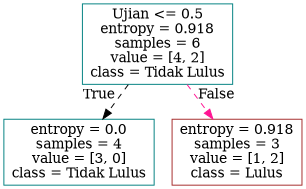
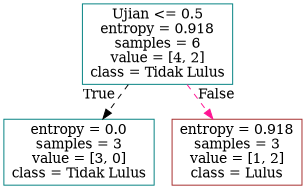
(79, 152) -> (79, 152)
